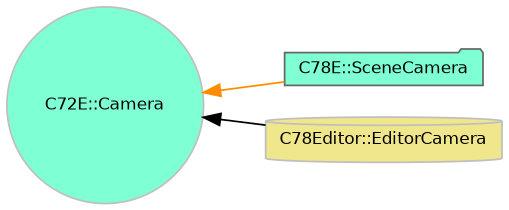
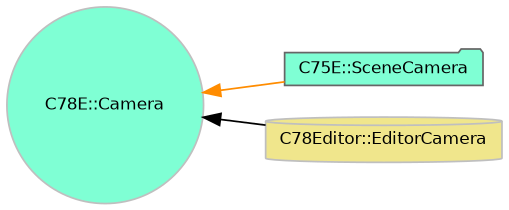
(384, 69) -> (384, 69)
(105, 105) -> (105, 105)
